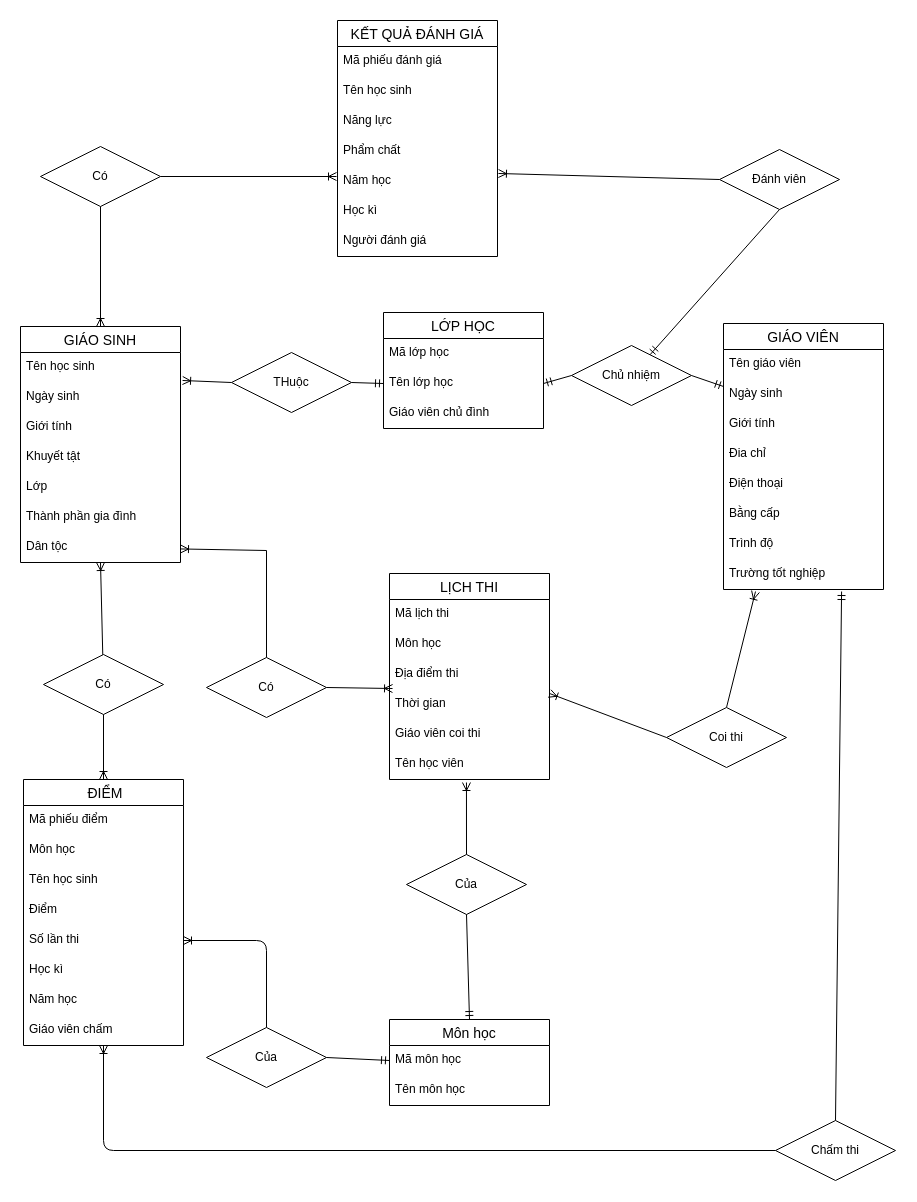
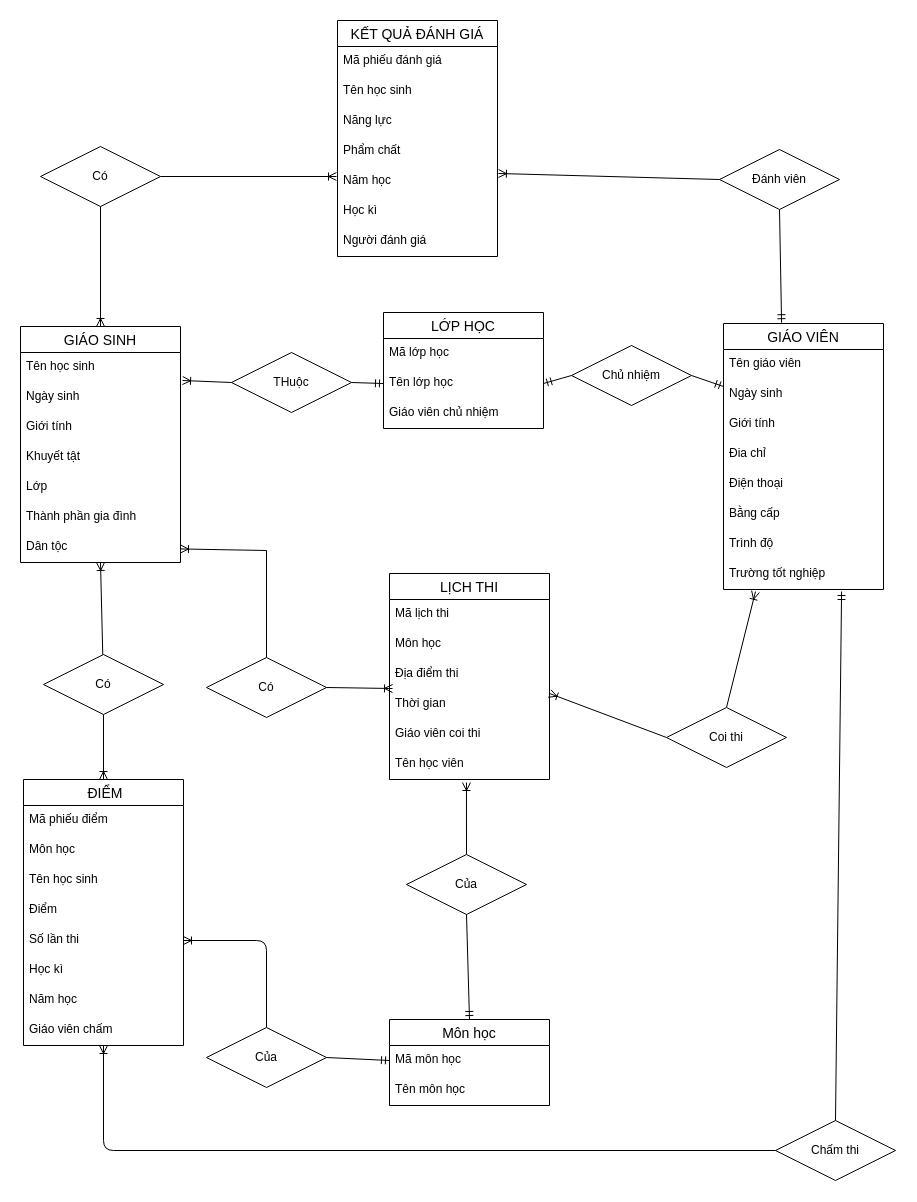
(715, 282) -> (781, 266)
(442, 412) -> (443, 412)
